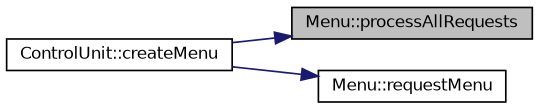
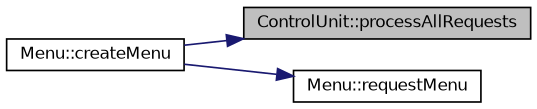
(412, 23) -> (387, 23)
(119, 55) -> (95, 55)
